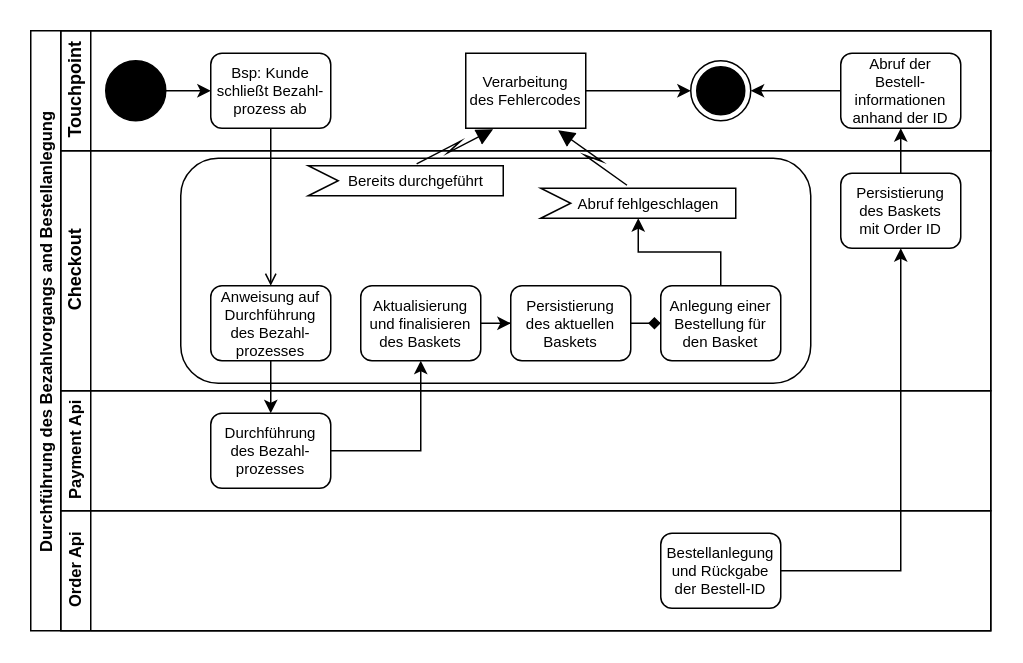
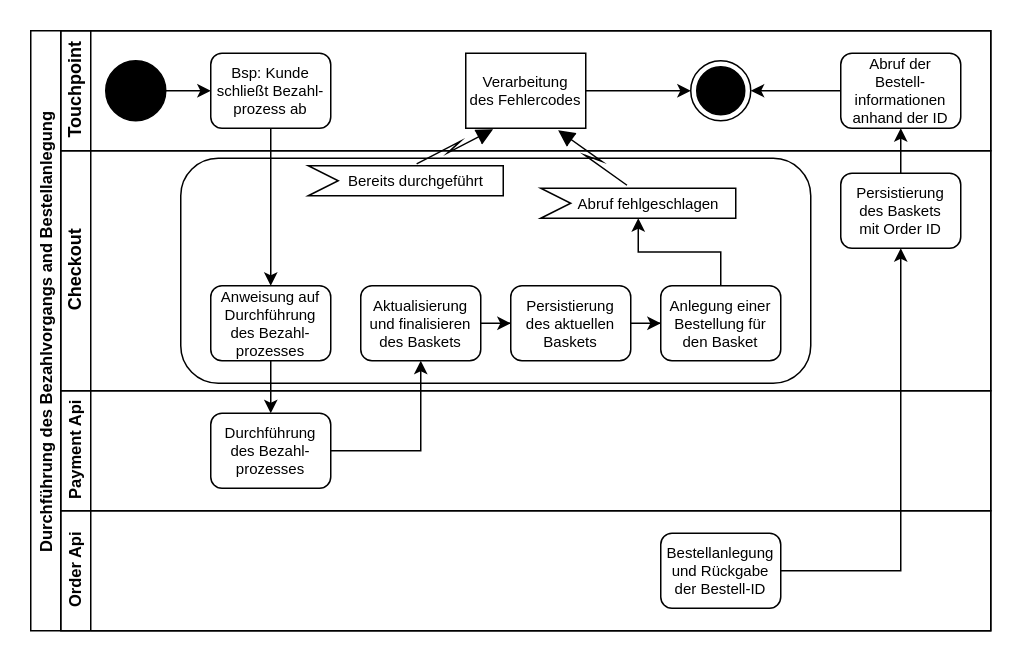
(271, 276) -> (271, 274)
(648, 323) -> (649, 323)
